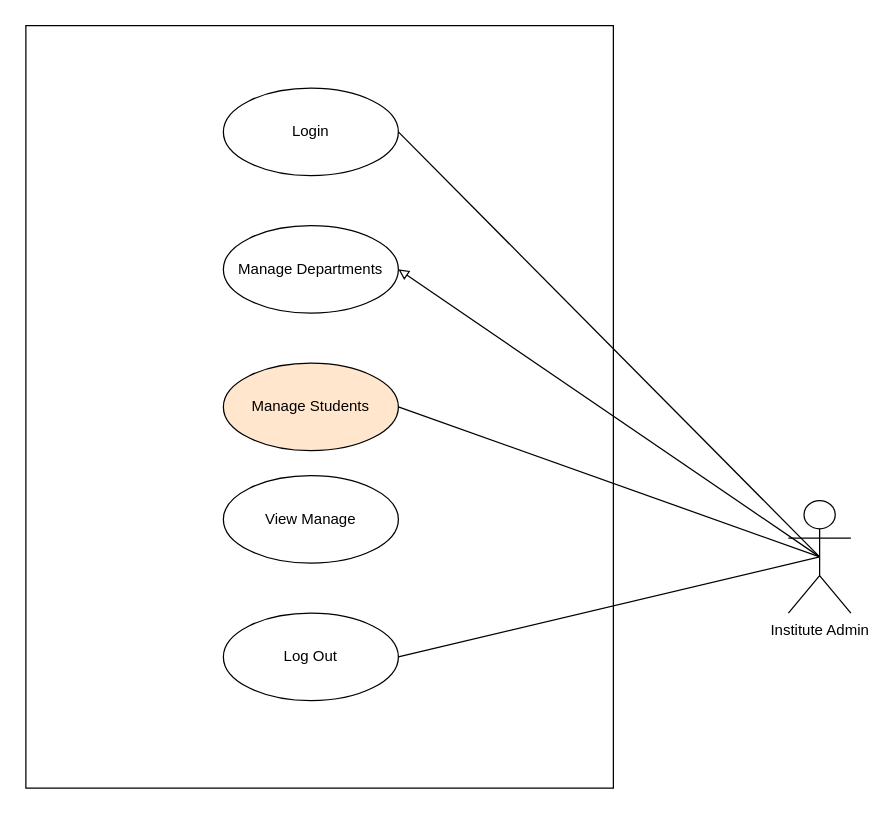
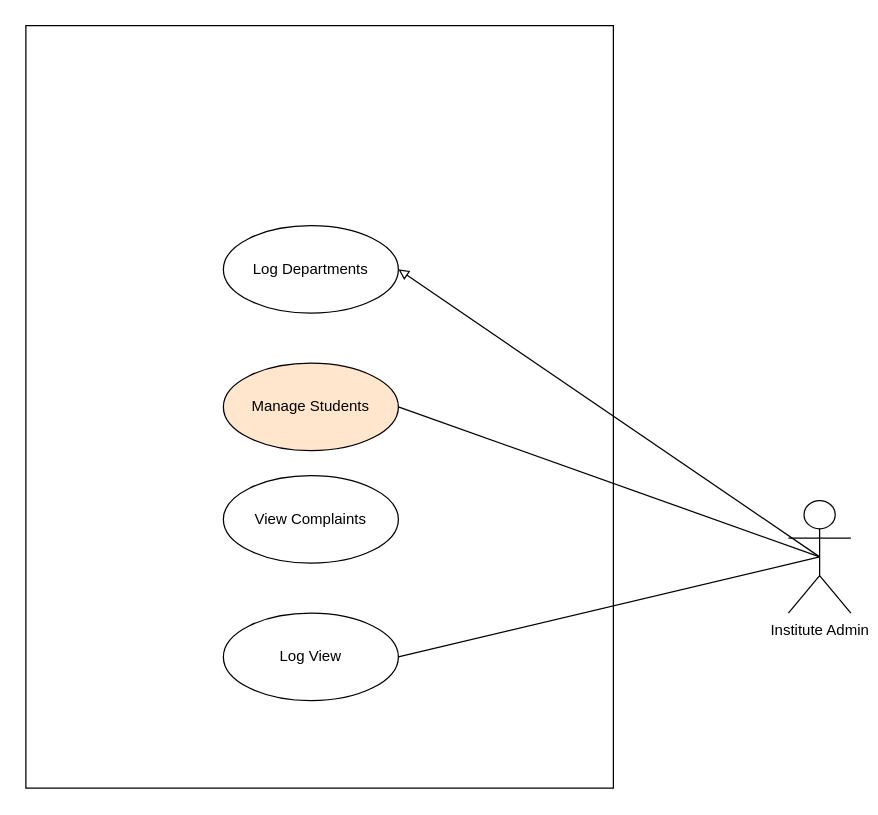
(311, 132) -> none
(311, 269) -> (311, 269)
(598, 334) -> none
(311, 519) -> (311, 519)
(311, 657) -> (311, 657)
